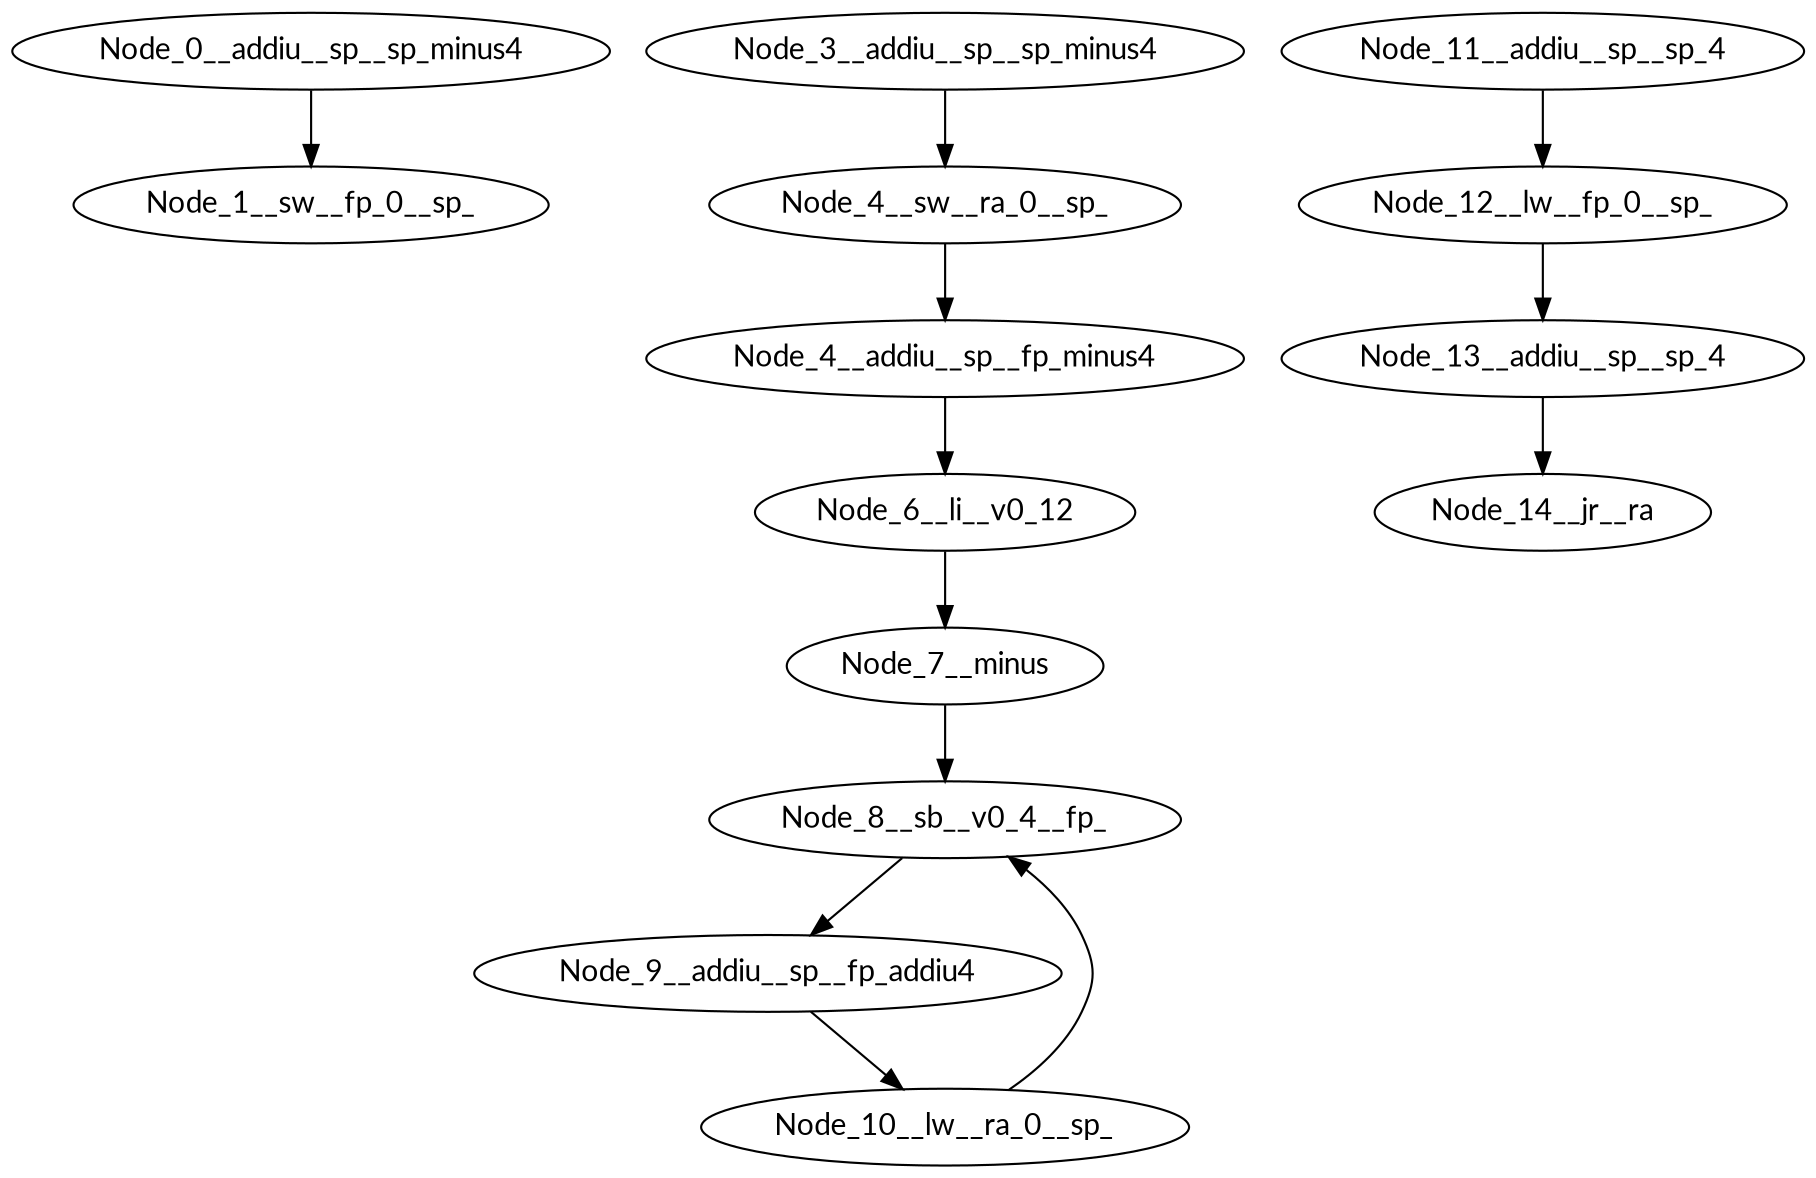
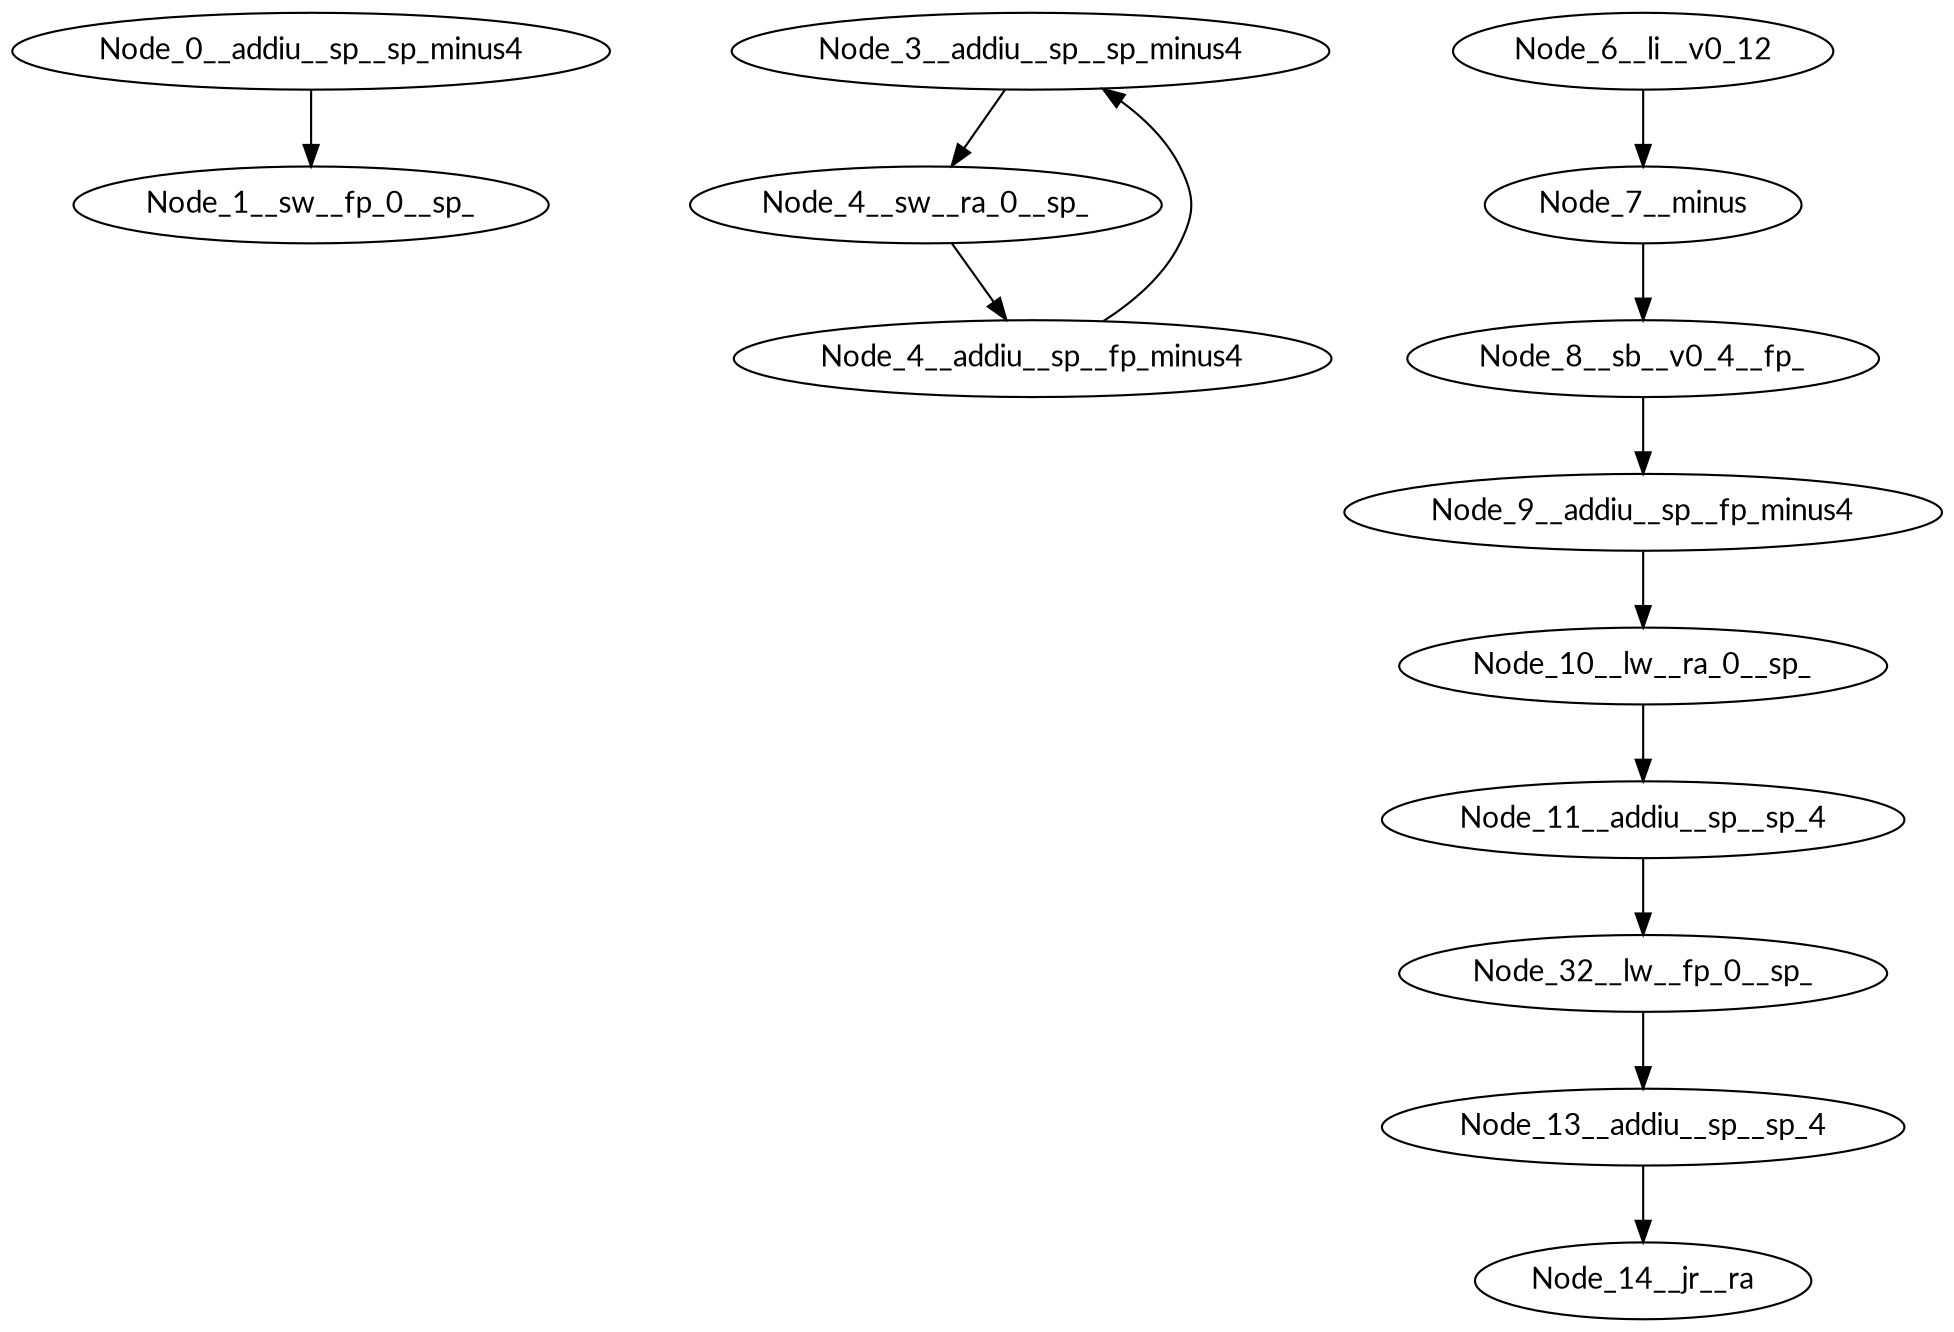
(1543, 205) -> (1643, 973)
(945, 425) -> (1190, 216)
(768, 973) -> (1643, 512)
(1091, 984) -> (1643, 732)
